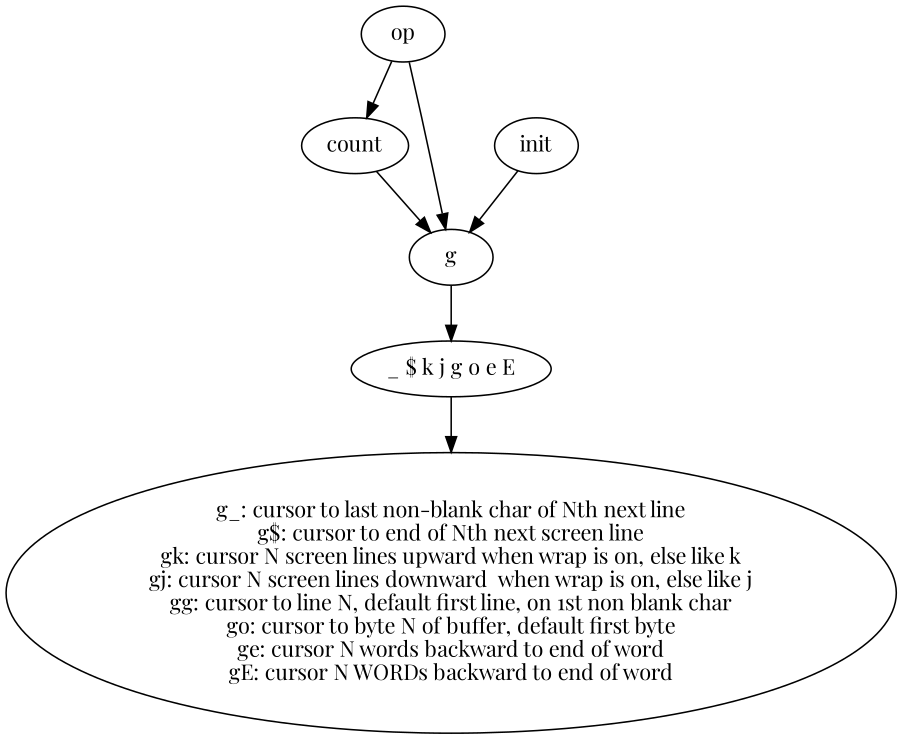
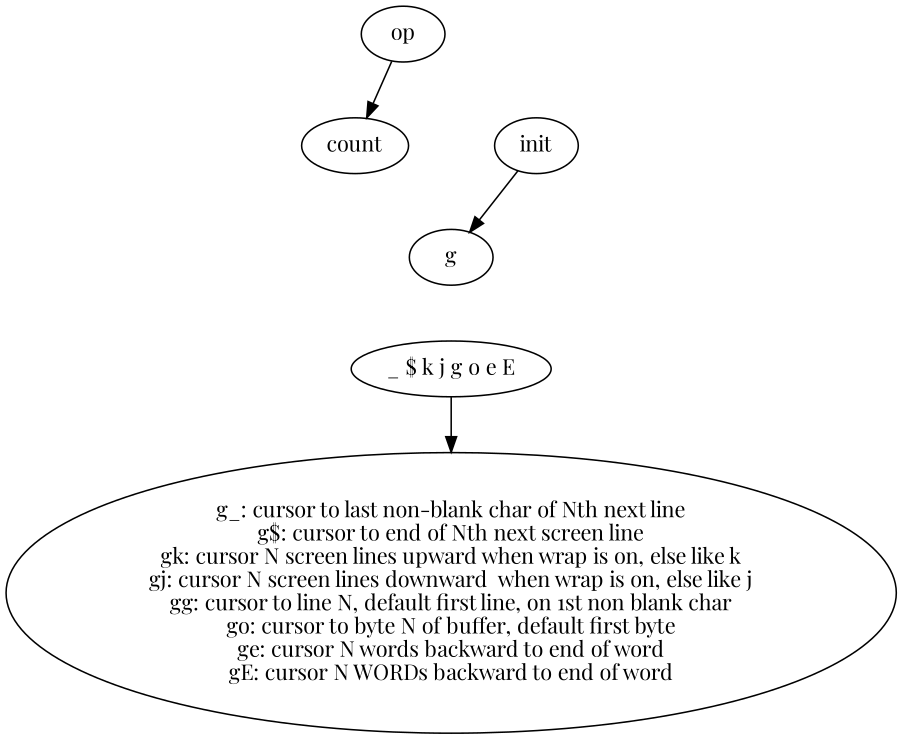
(426, 138) -> none
(398, 196) -> none
(451, 305) -> none
